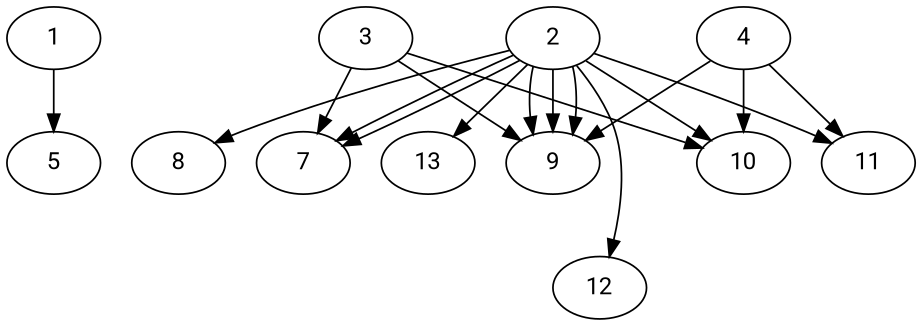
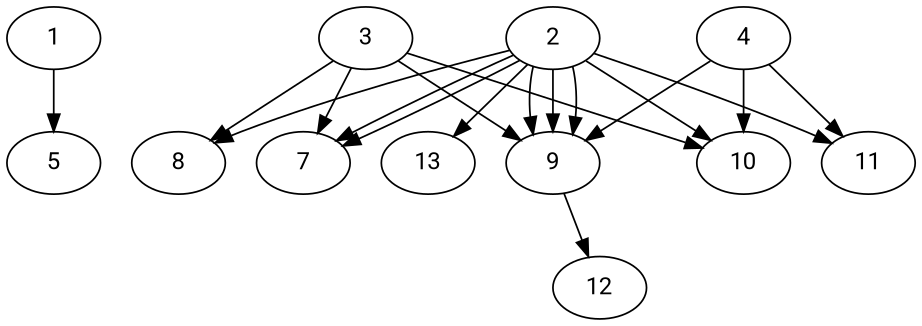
none -> (279, 96)
(619, 148) -> (573, 217)
